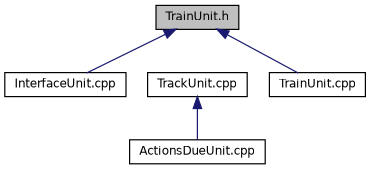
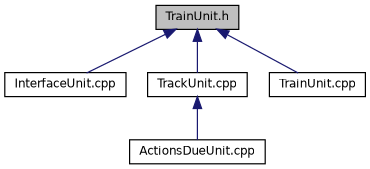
none -> (197, 57)
